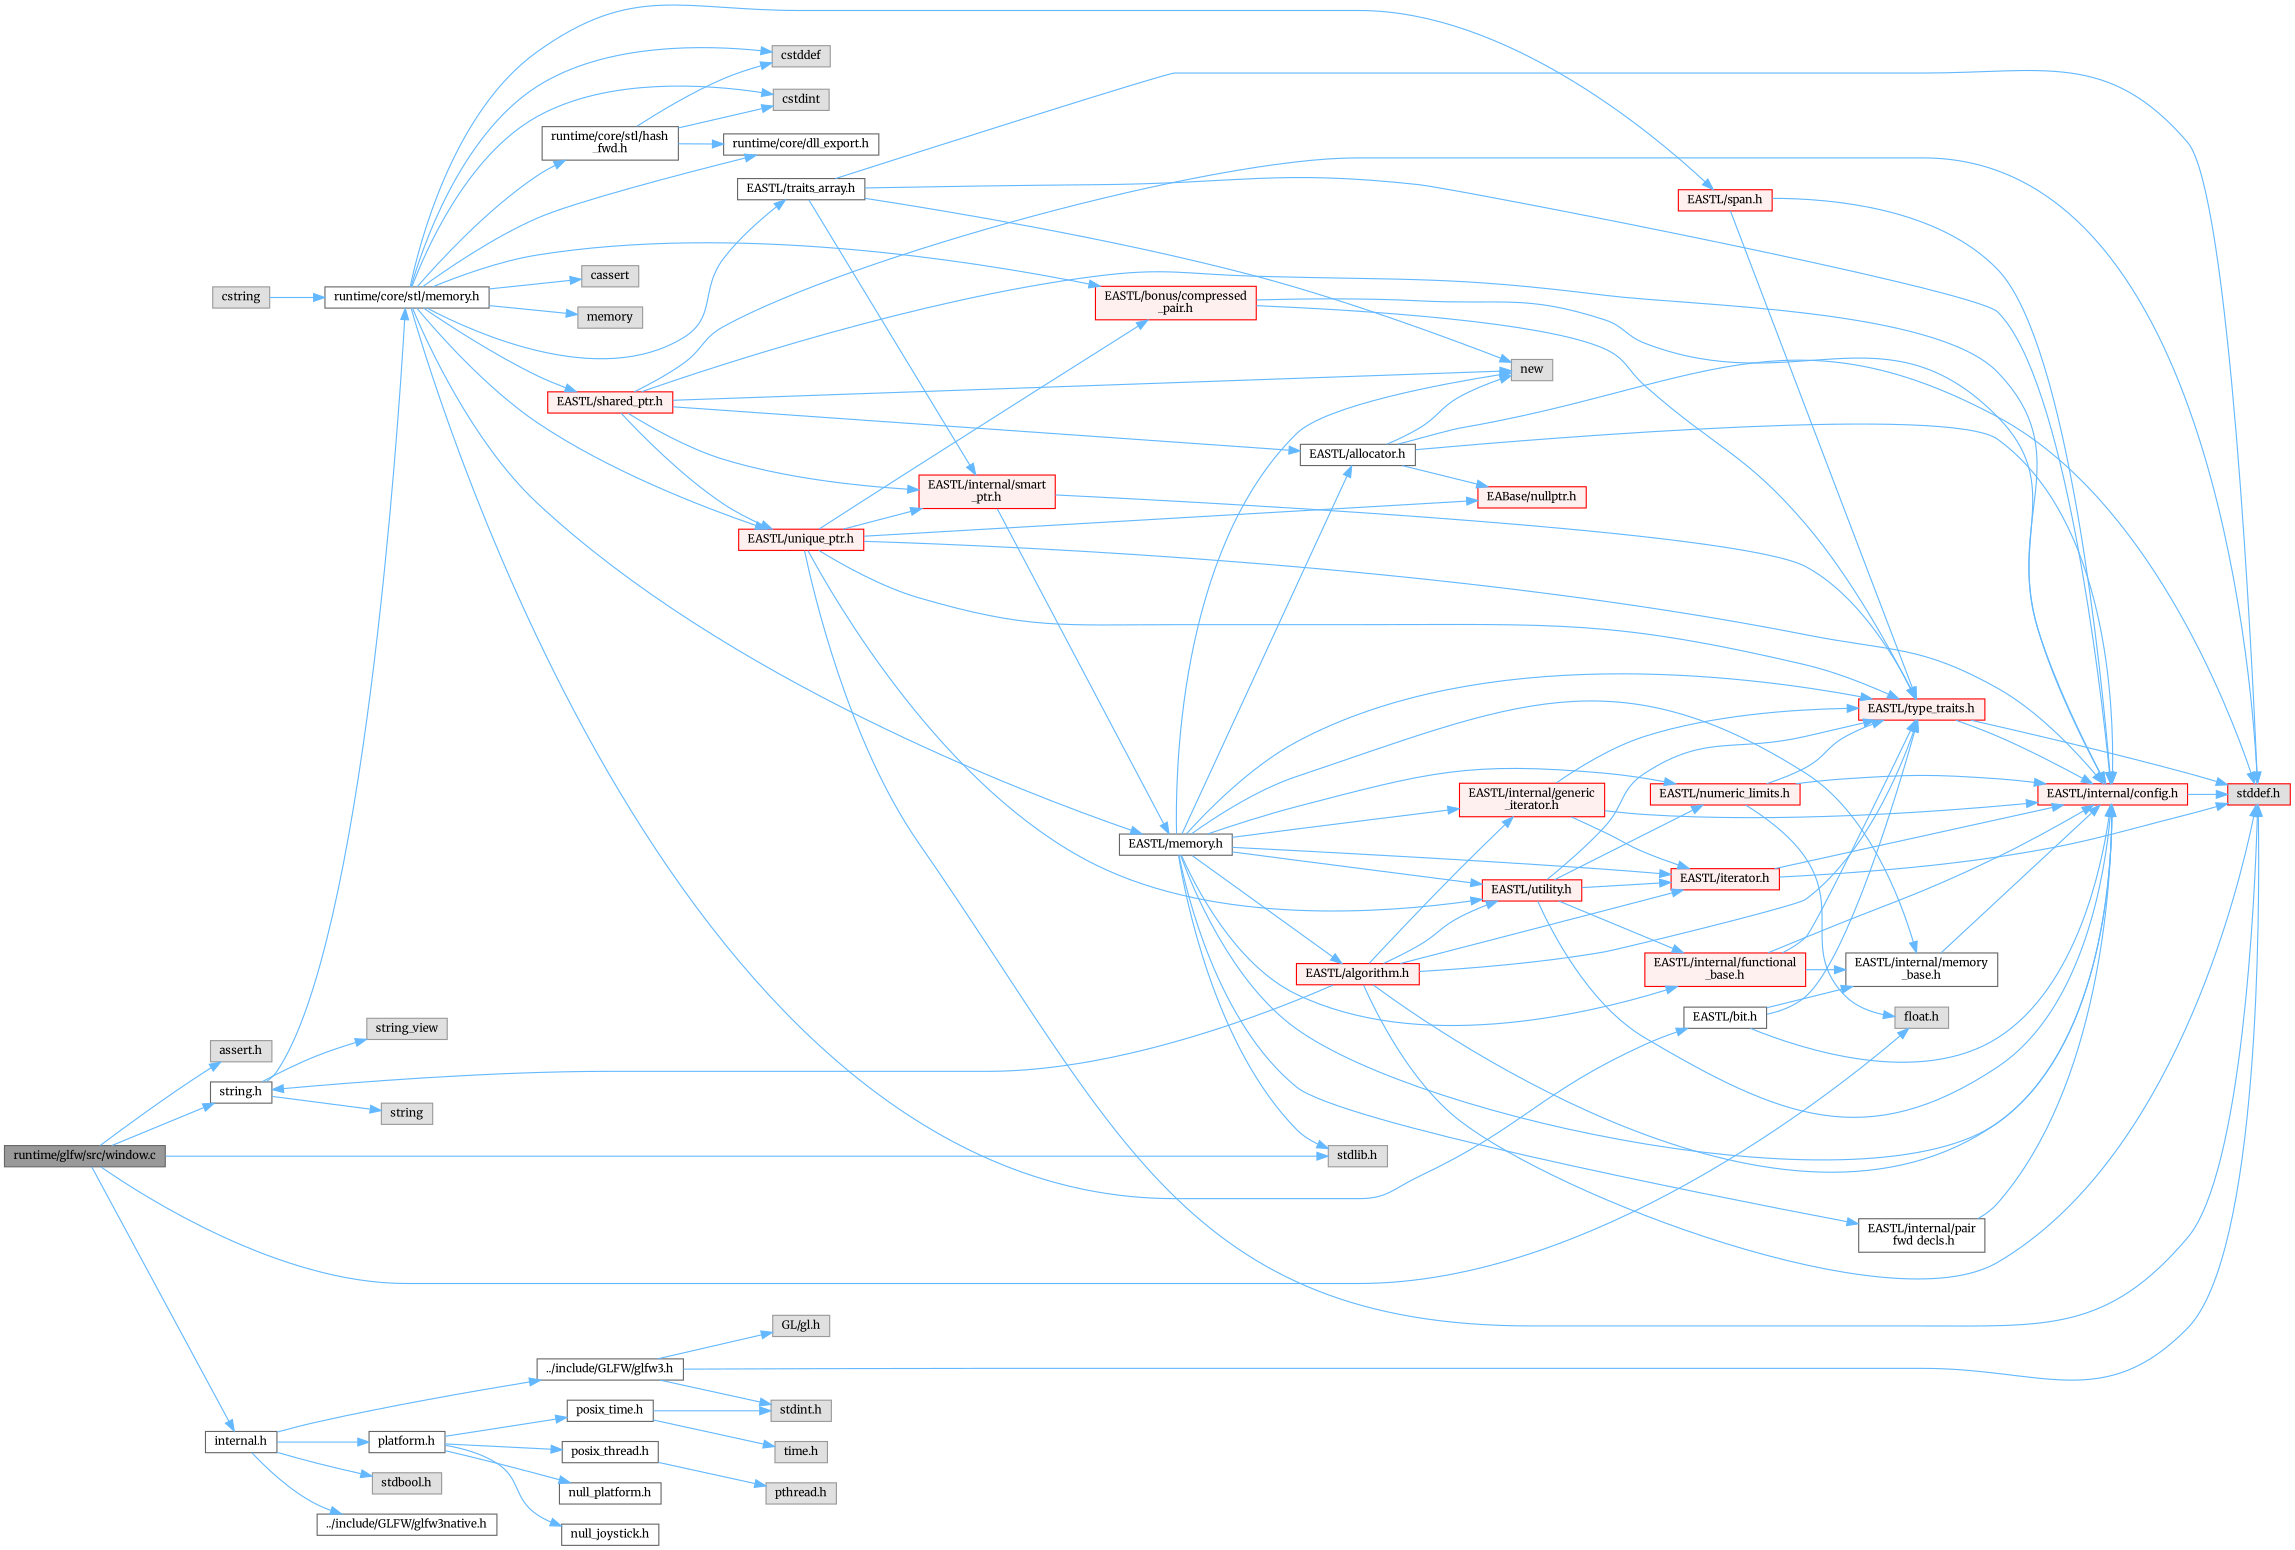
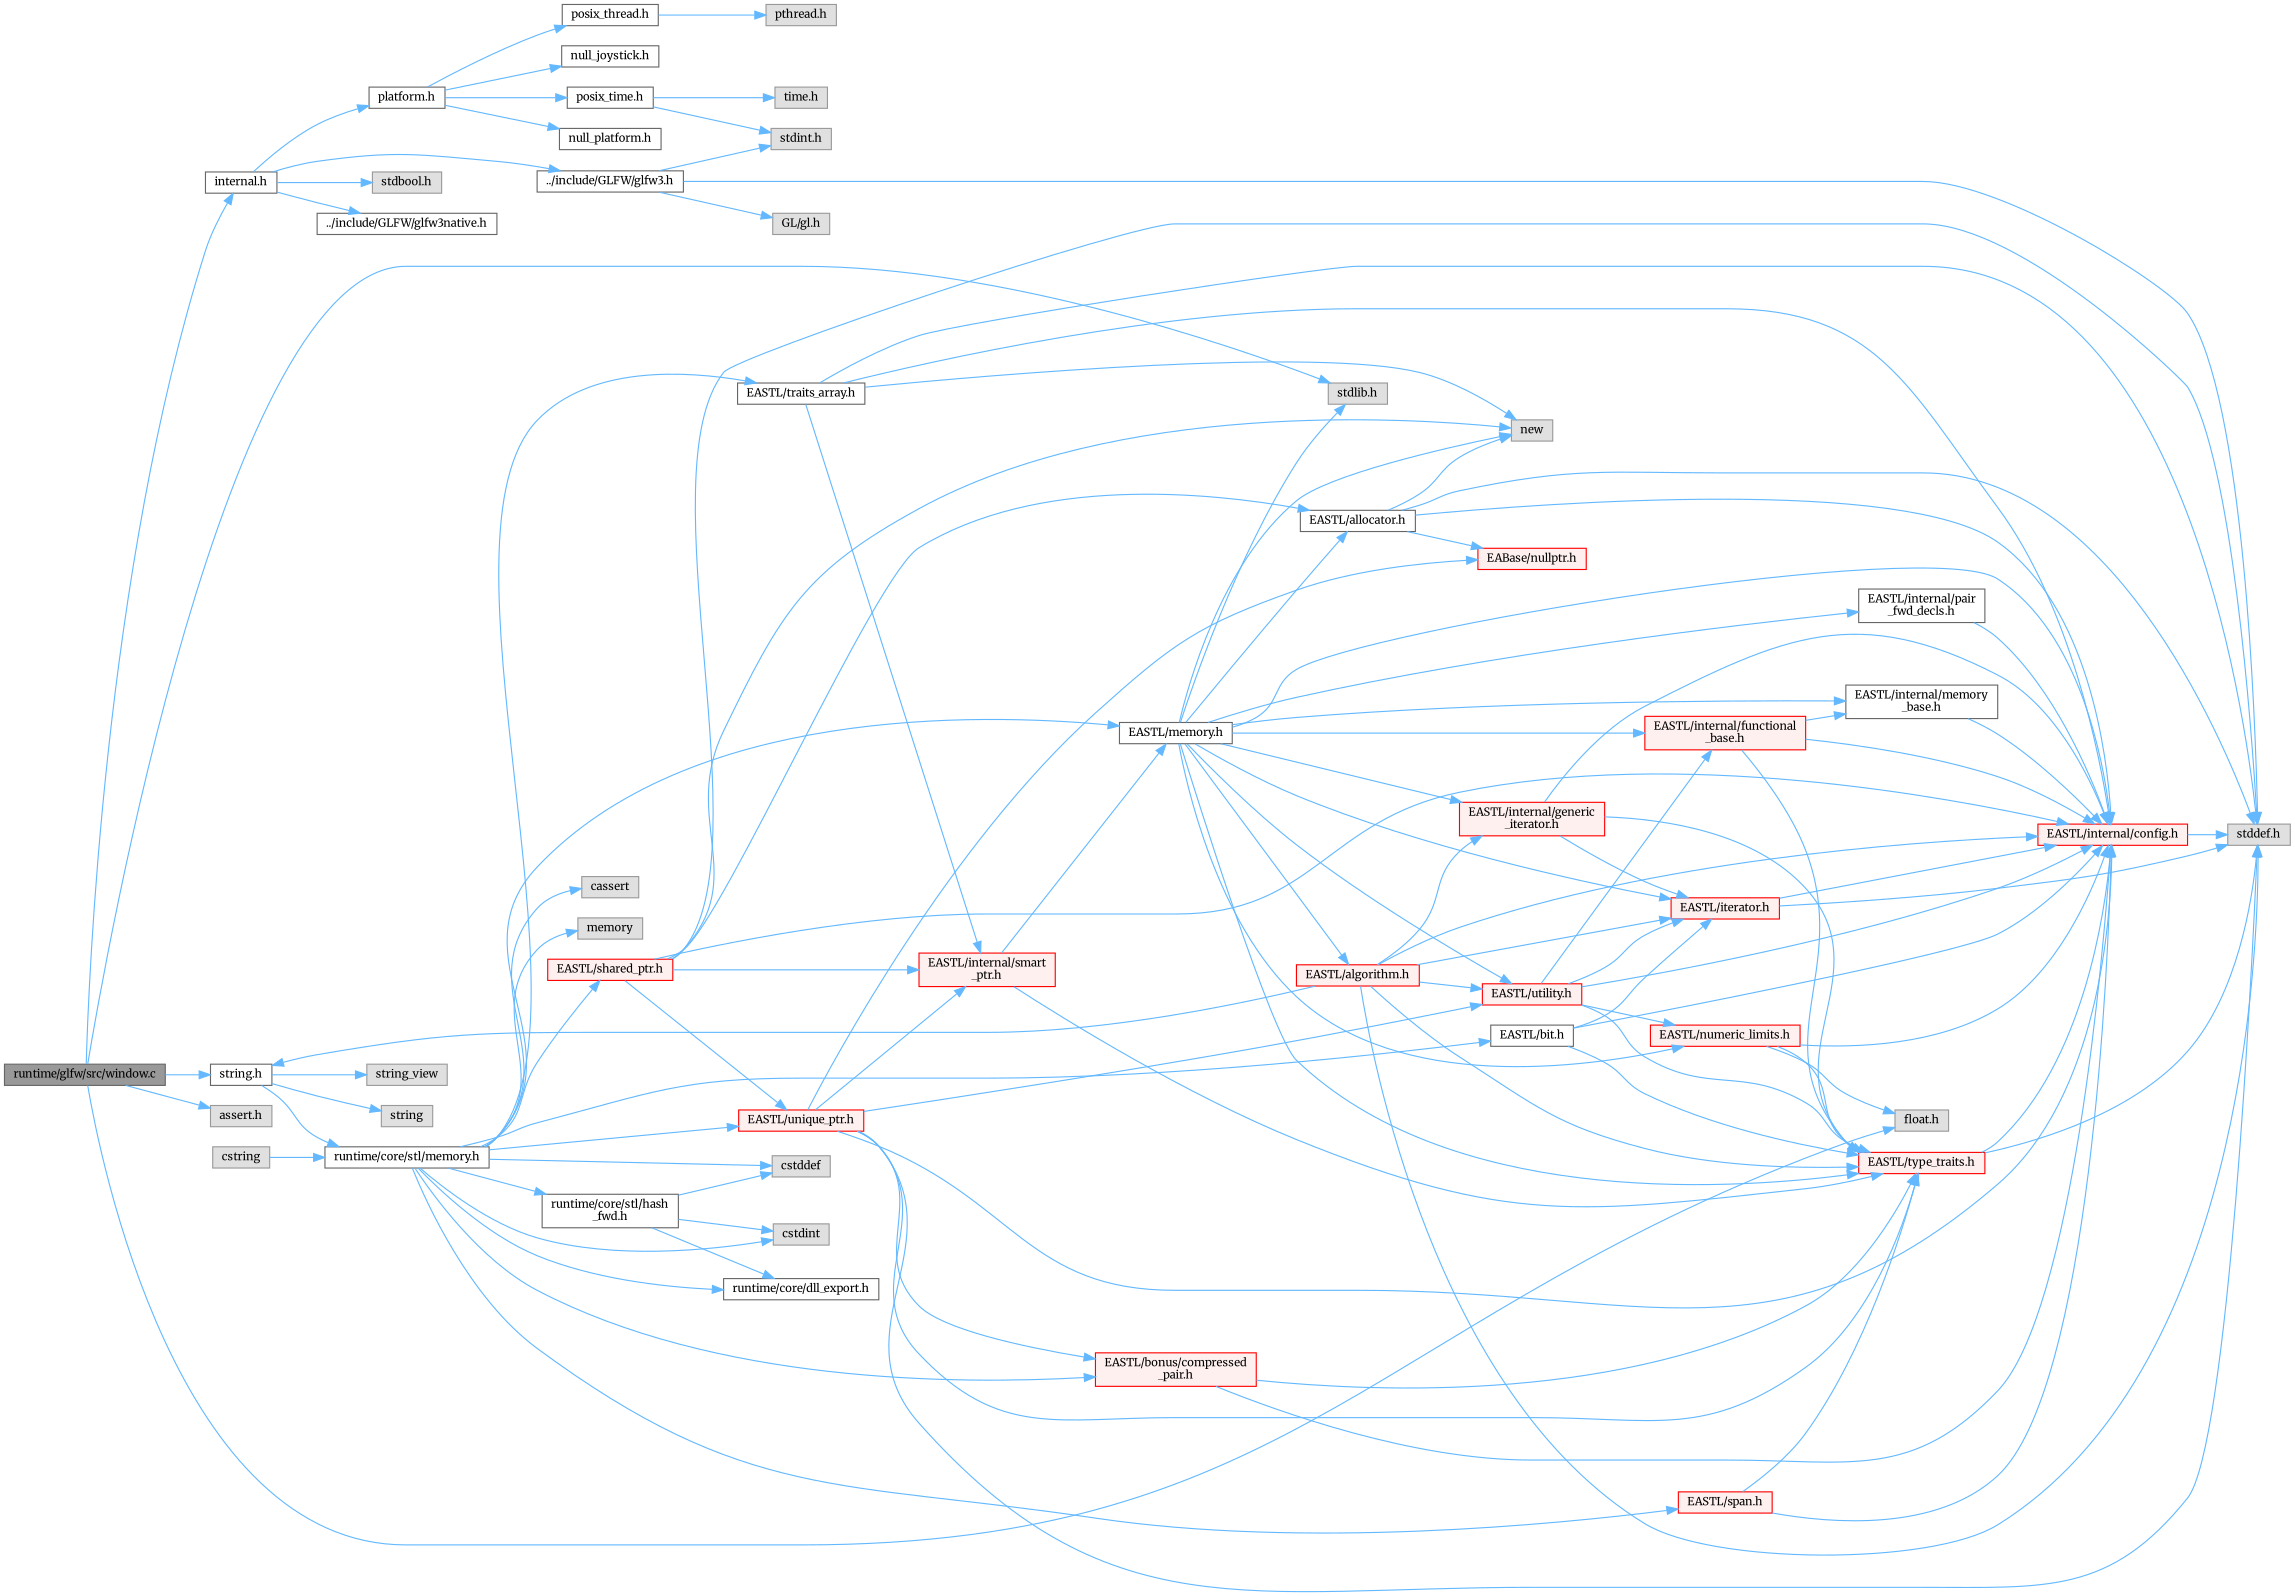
(2259, 794) -> (2259, 835)
(1815, 996) -> (1638, 985)
